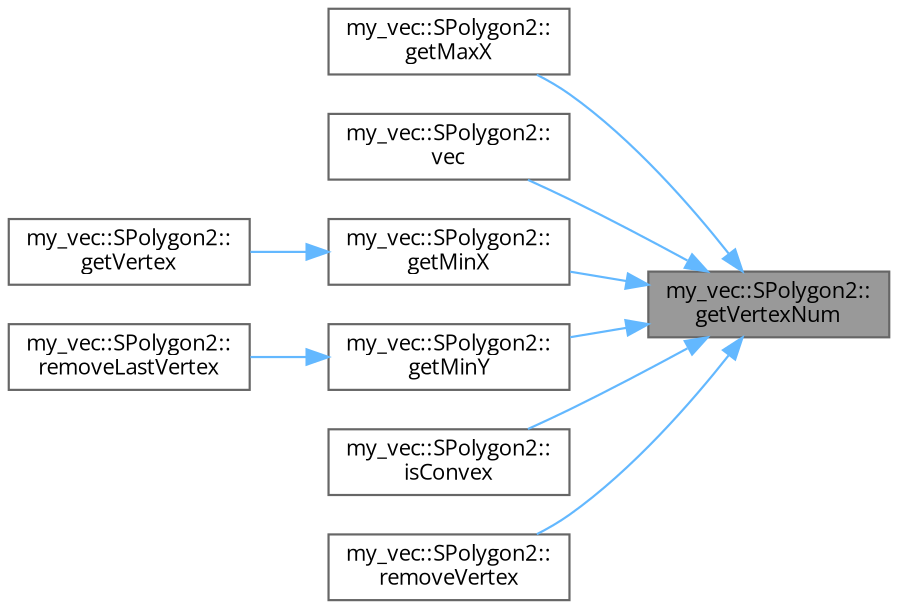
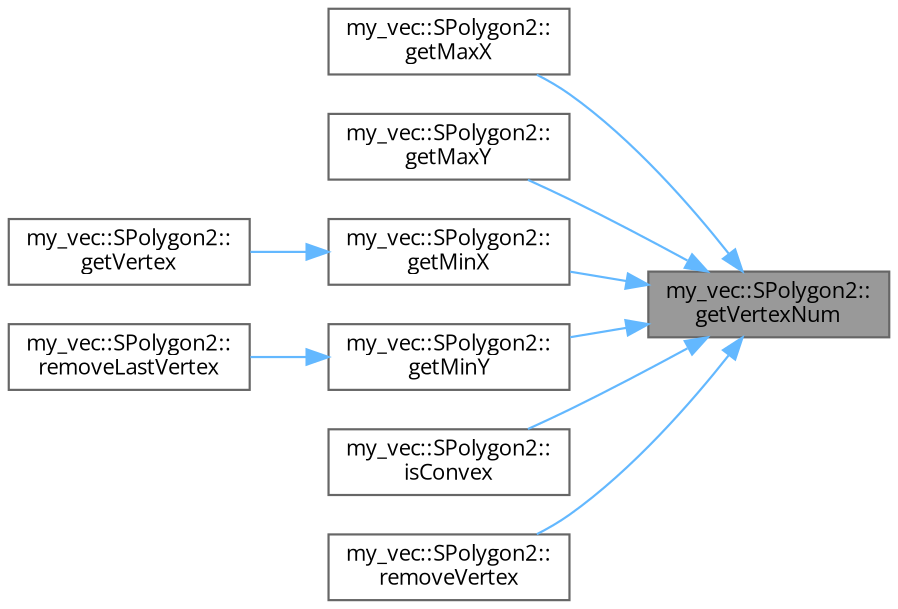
(449, 147) -> (449, 147)
